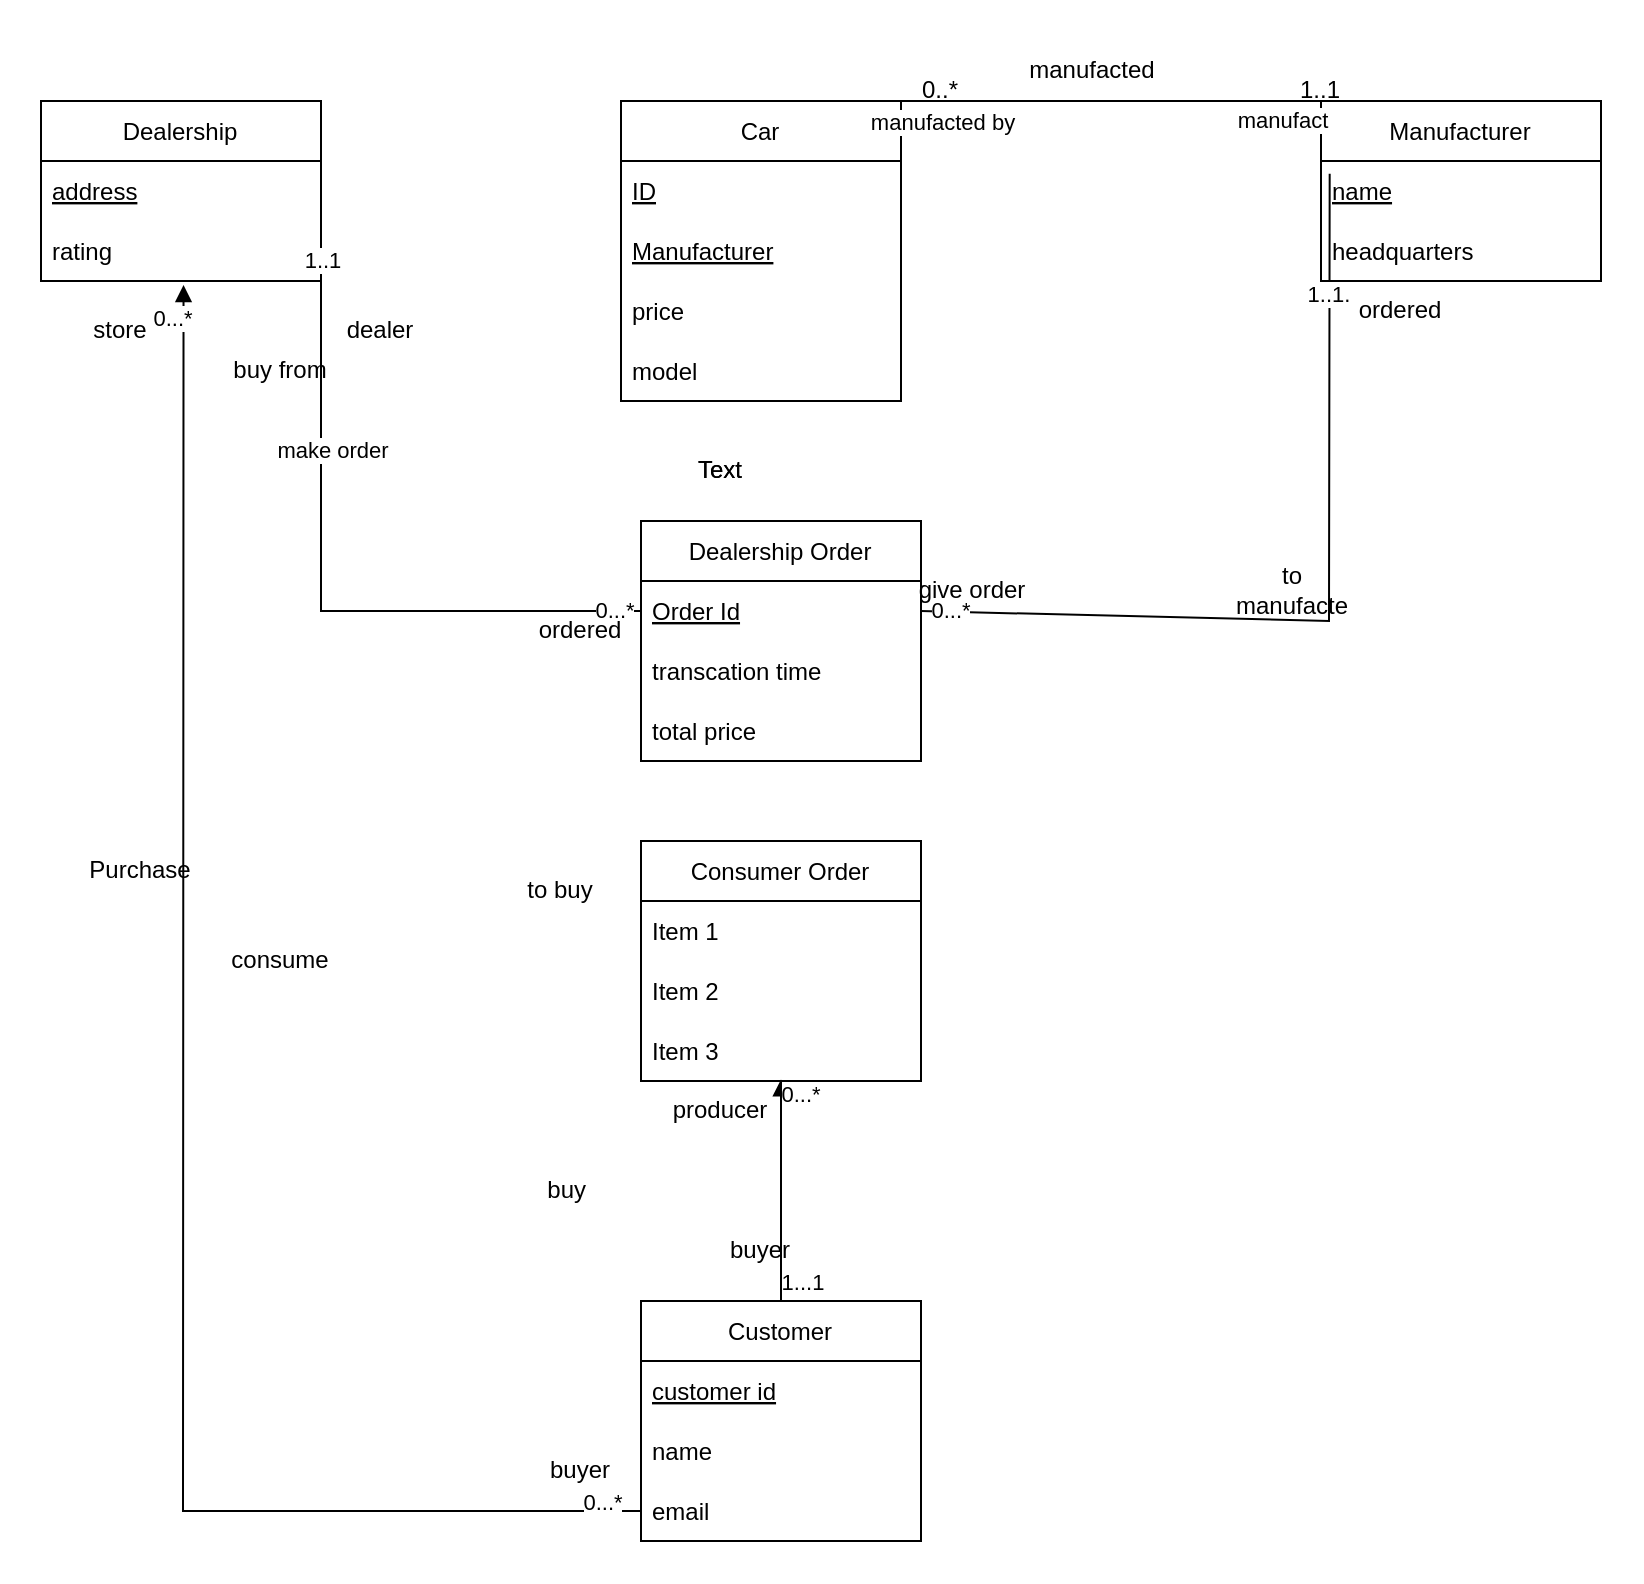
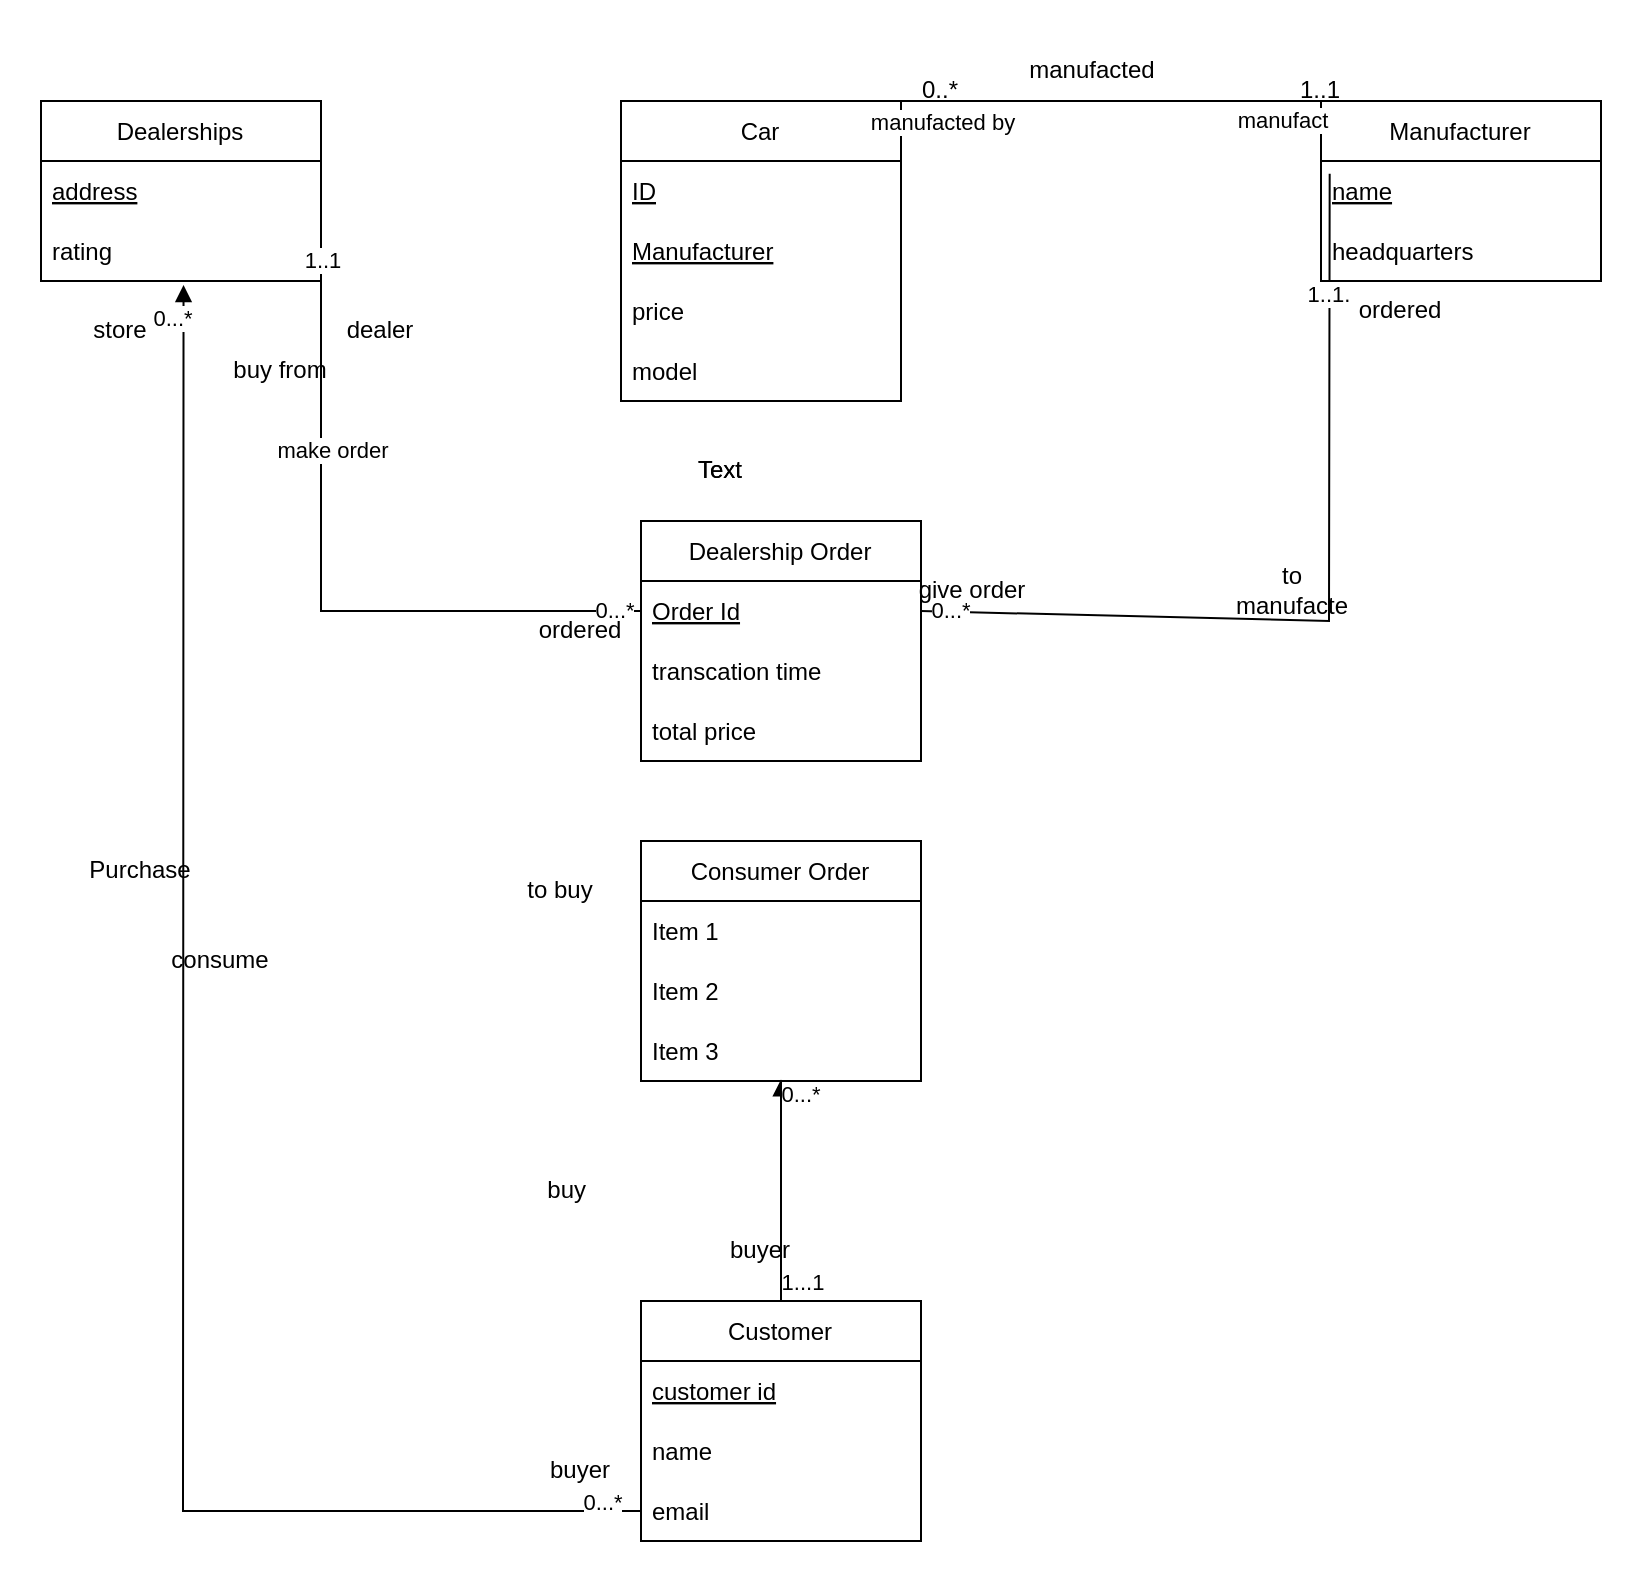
(180, 132) -> (180, 132)
(281, 961) -> (221, 961)
(721, 1111) -> none
